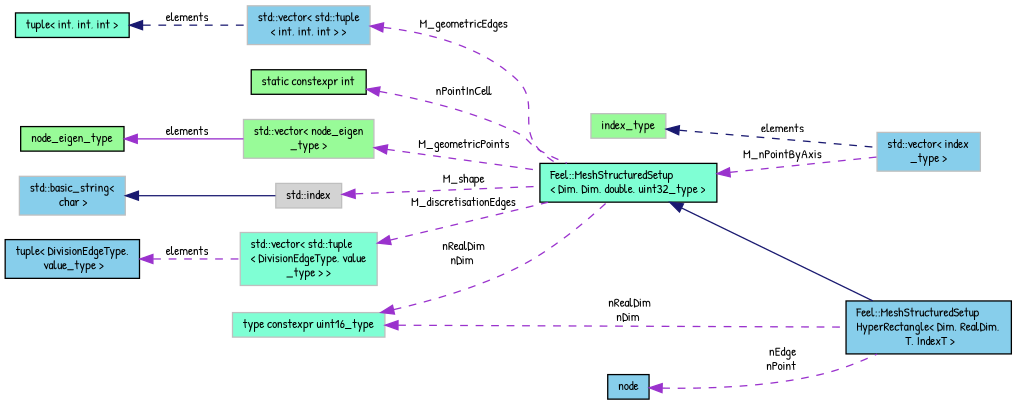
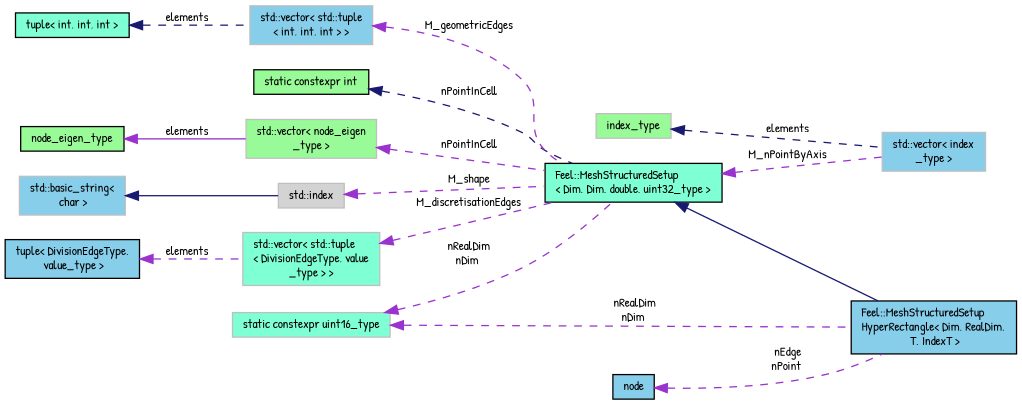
(478, 117) -> (482, 116)
(462, 145) -> (468, 145)
(309, 325) -> (311, 325)
